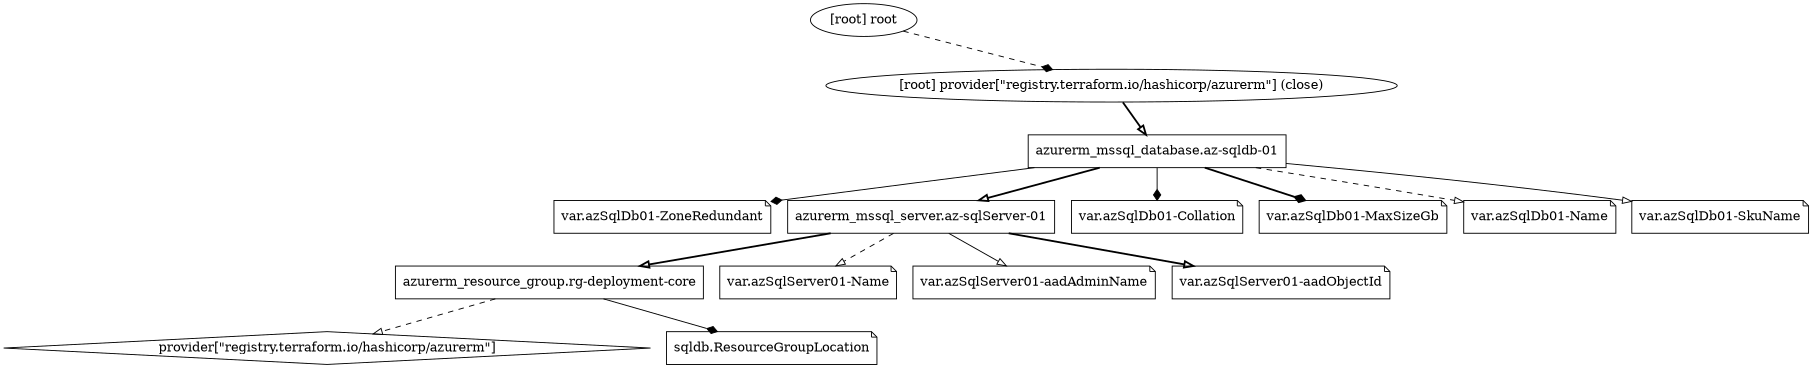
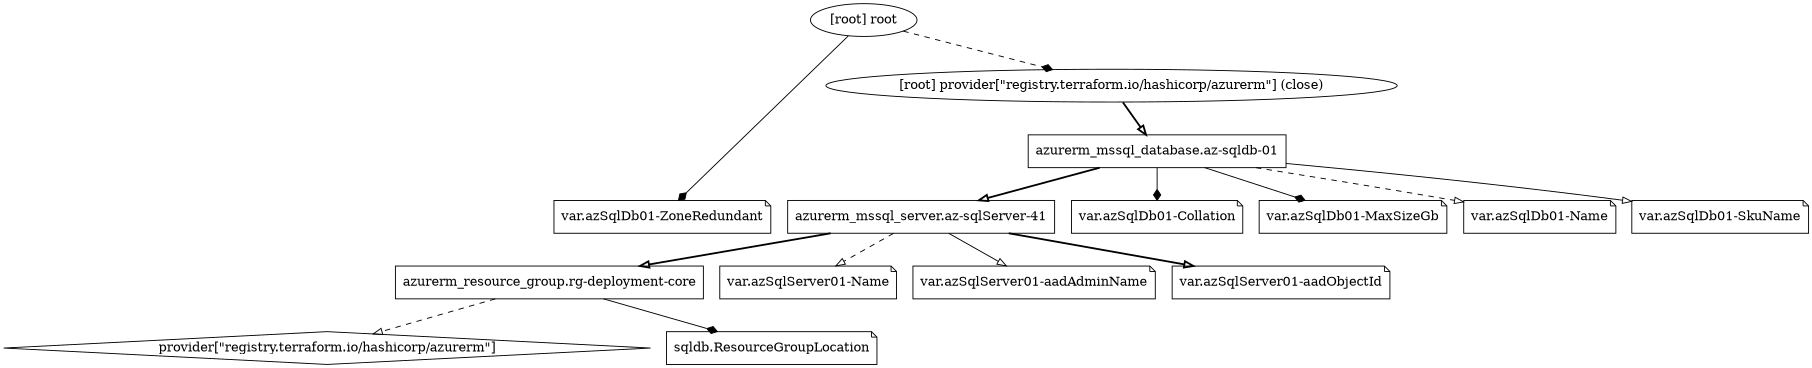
(1250, 182) -> (1250, 182)
(908, 184) -> (767, 114)
(921, 217) -> (921, 217)
